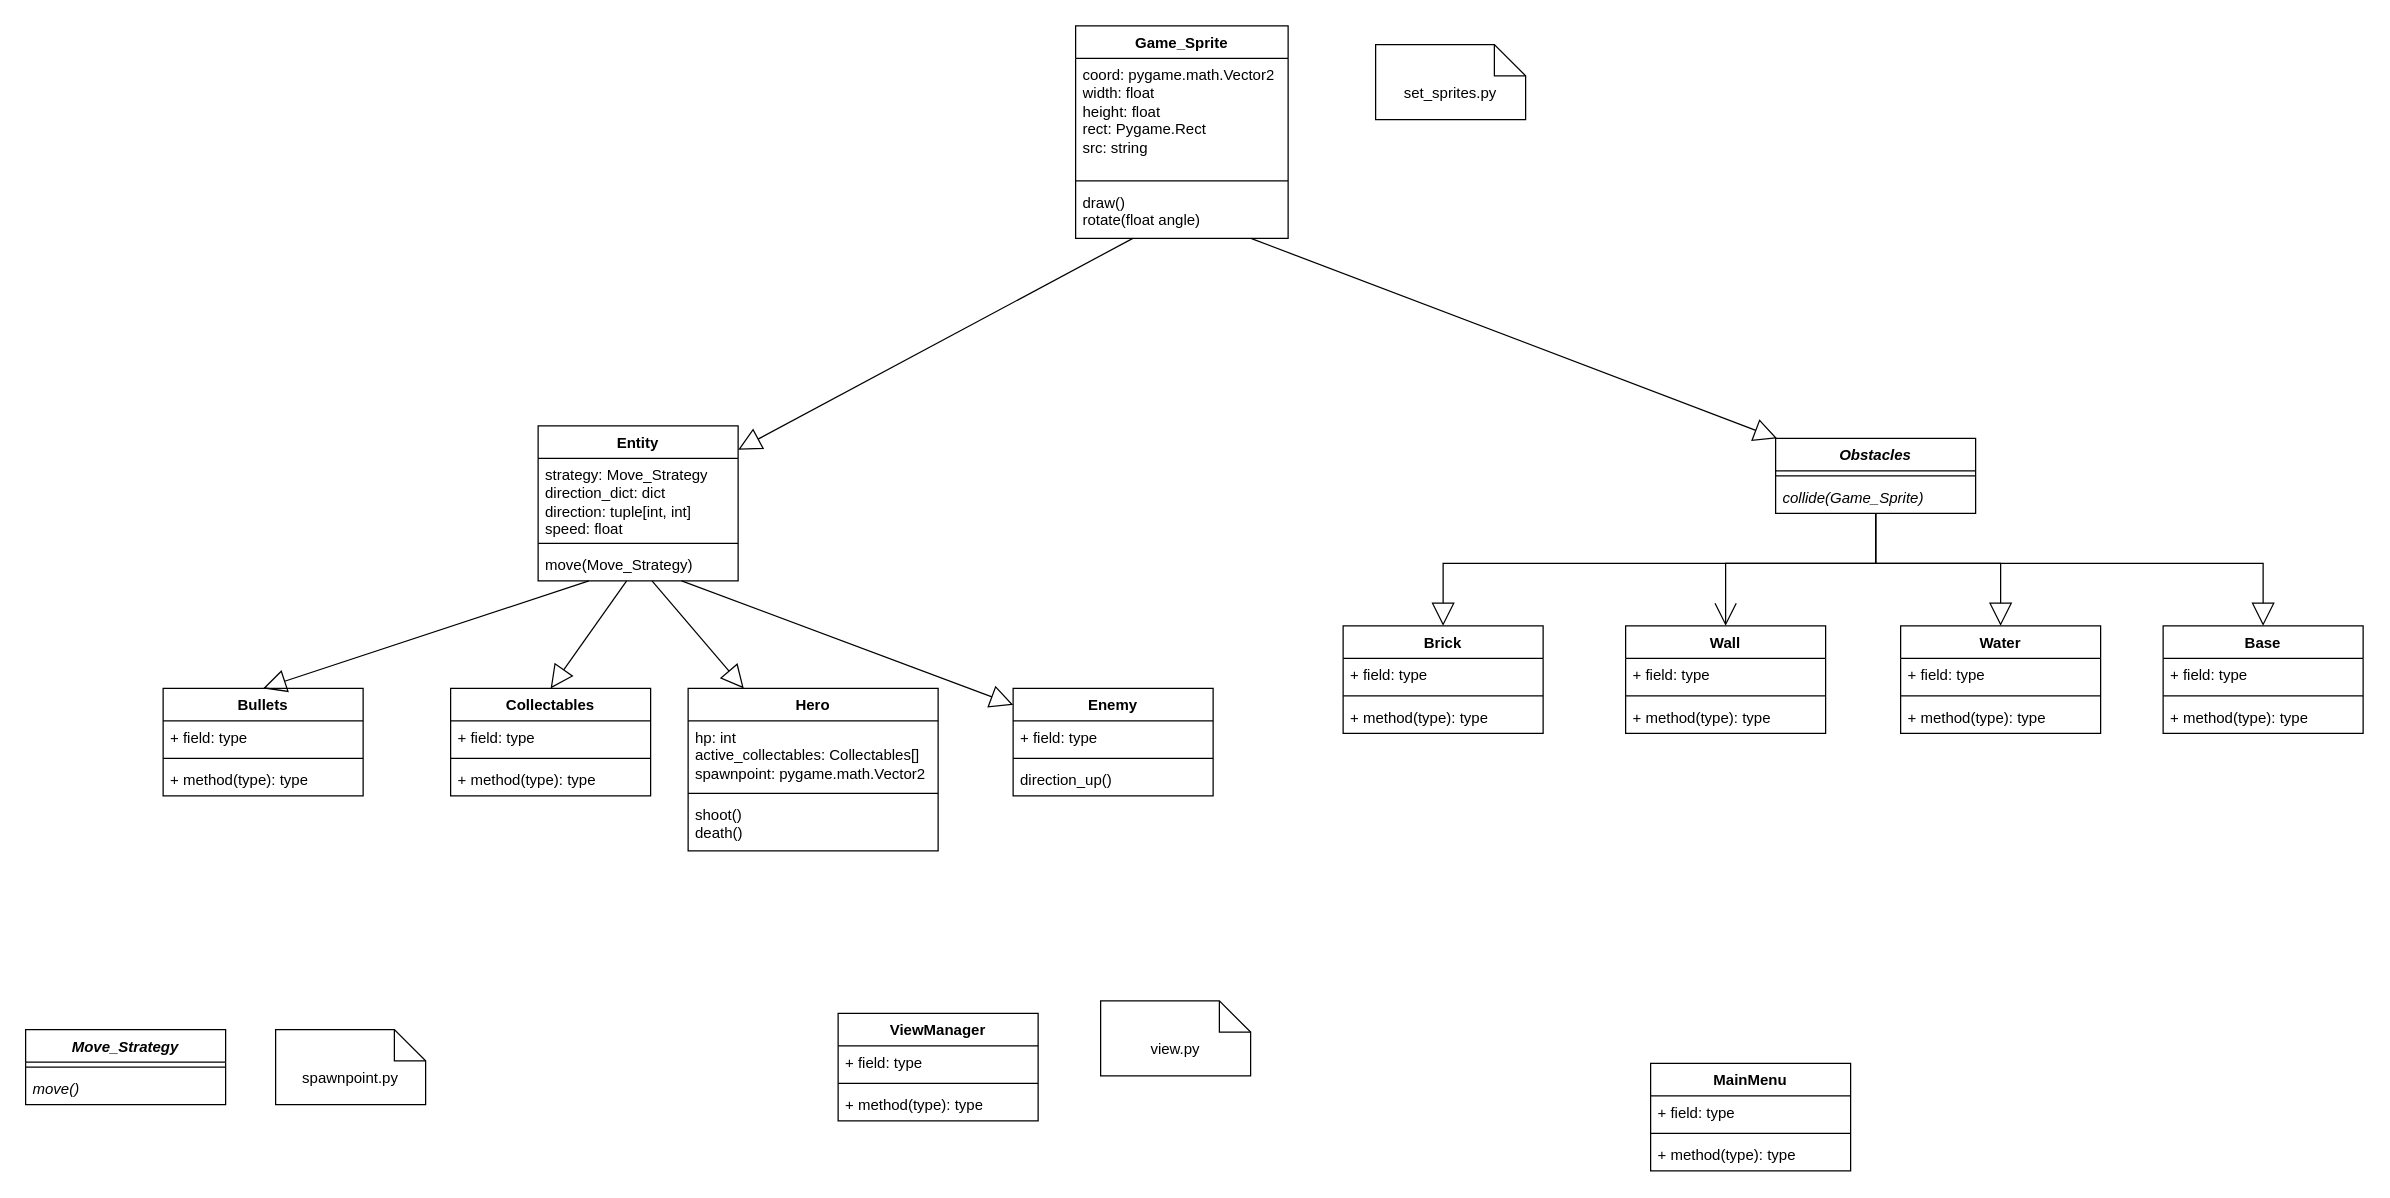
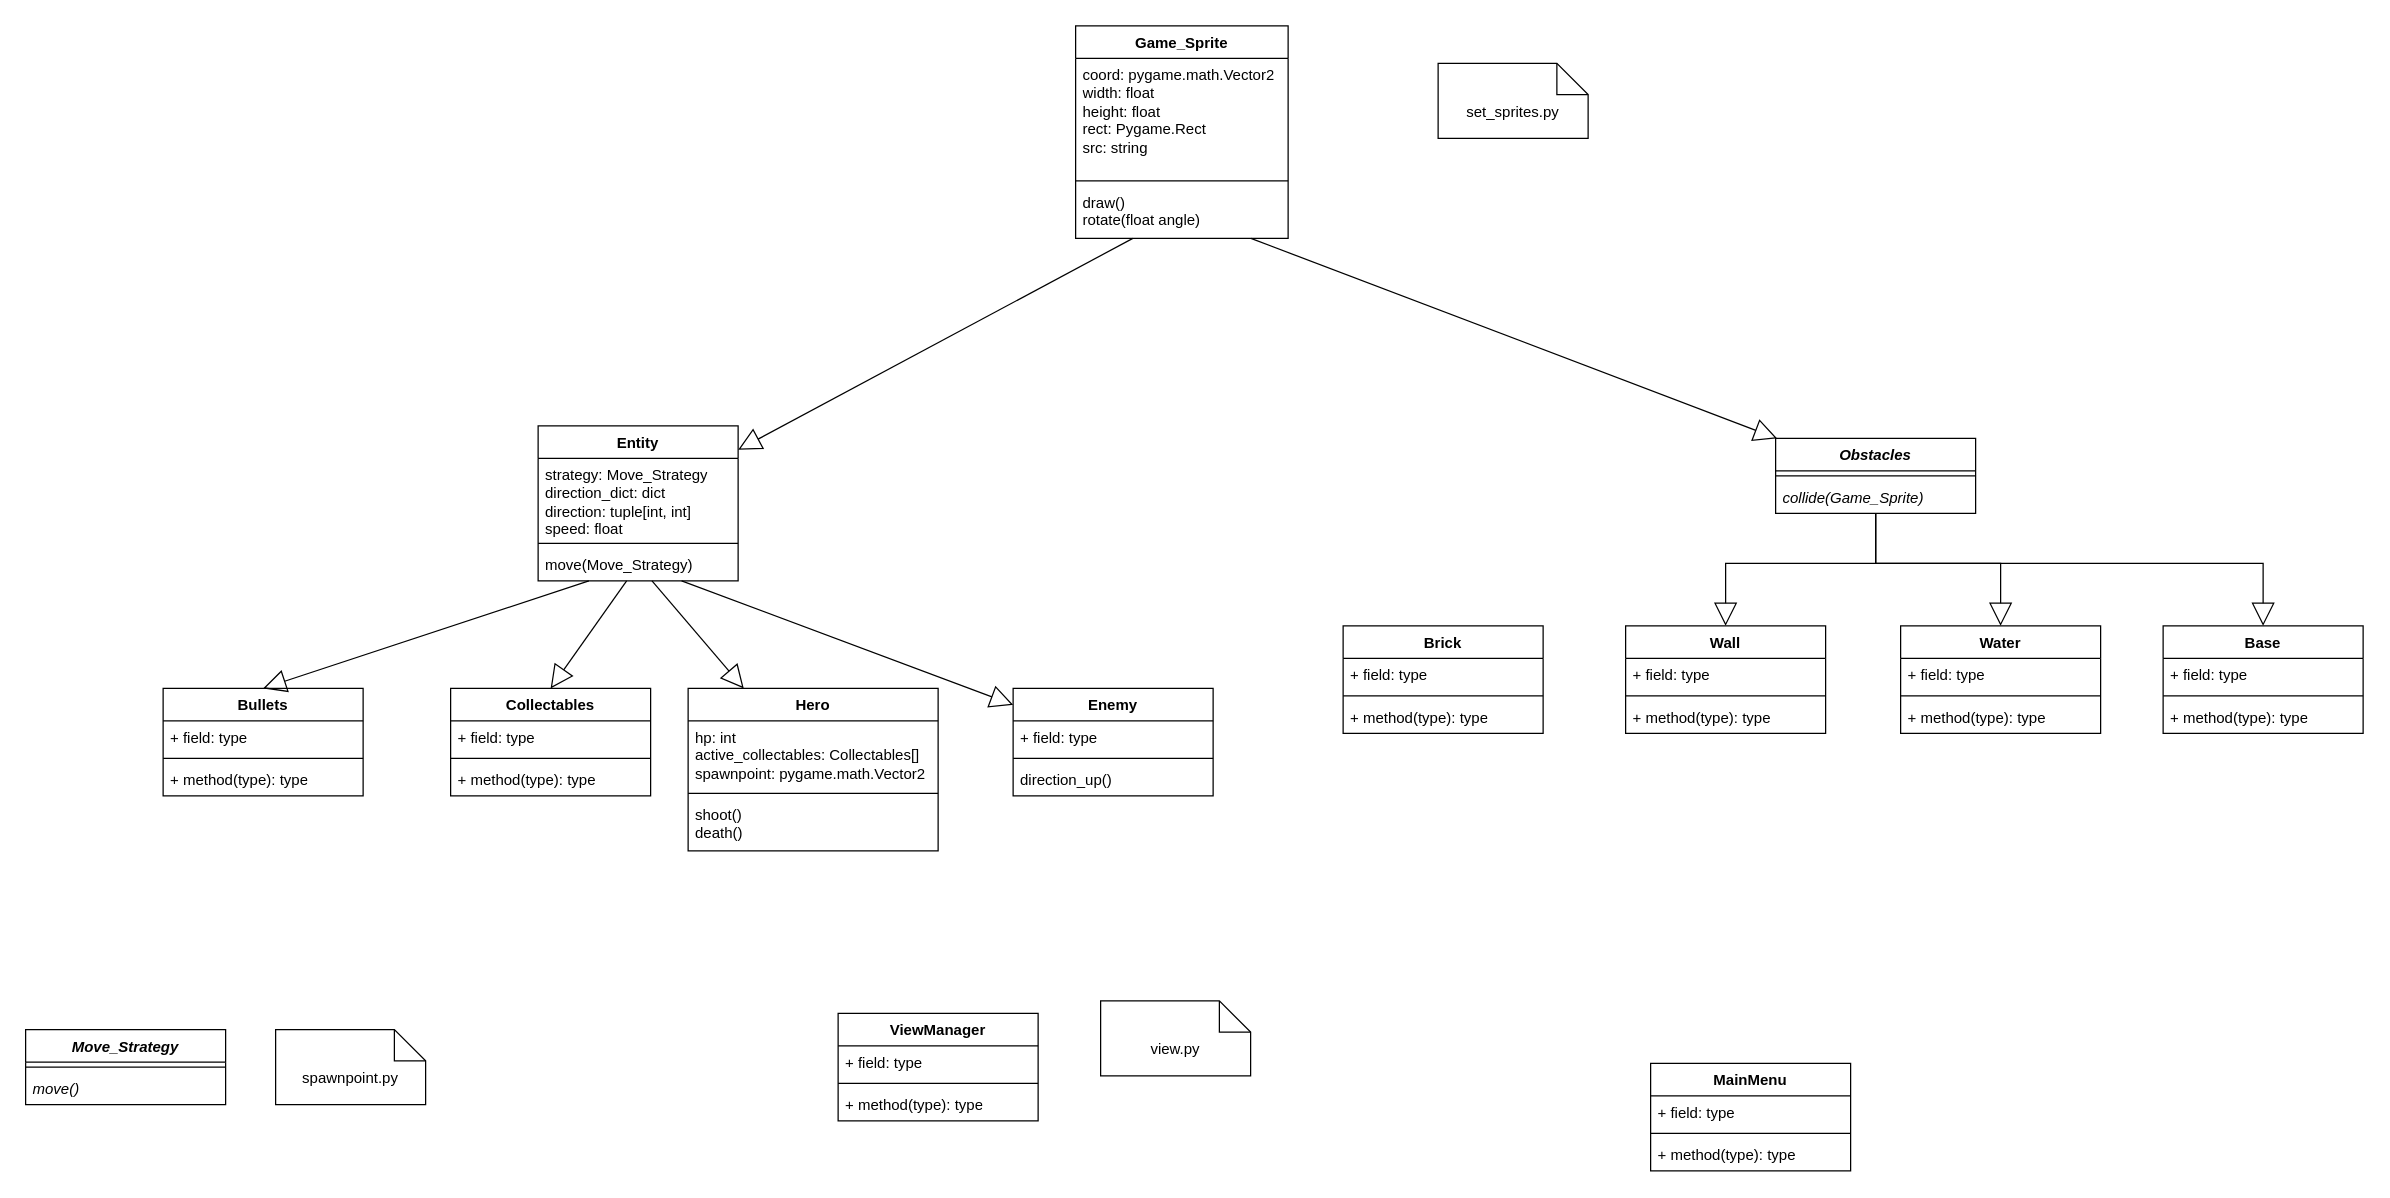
(1451, 82) -> (1513, 101)
(1564, 563) -> none
(1726, 611) -> (1726, 601)
